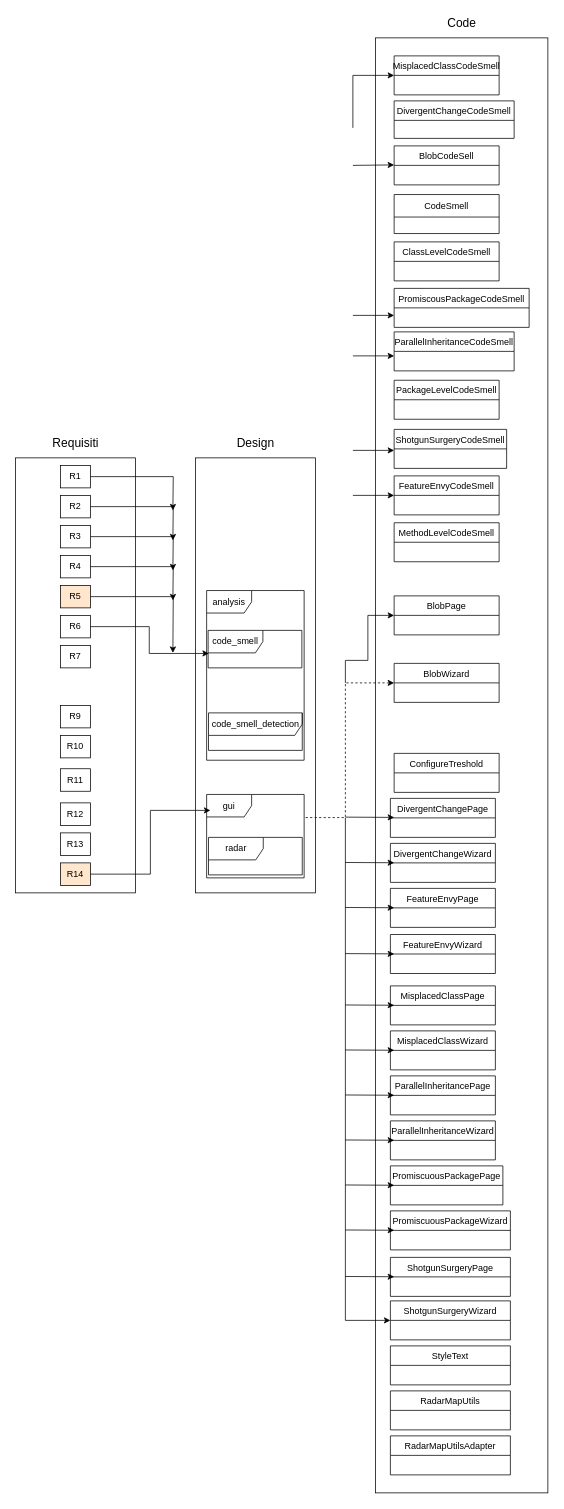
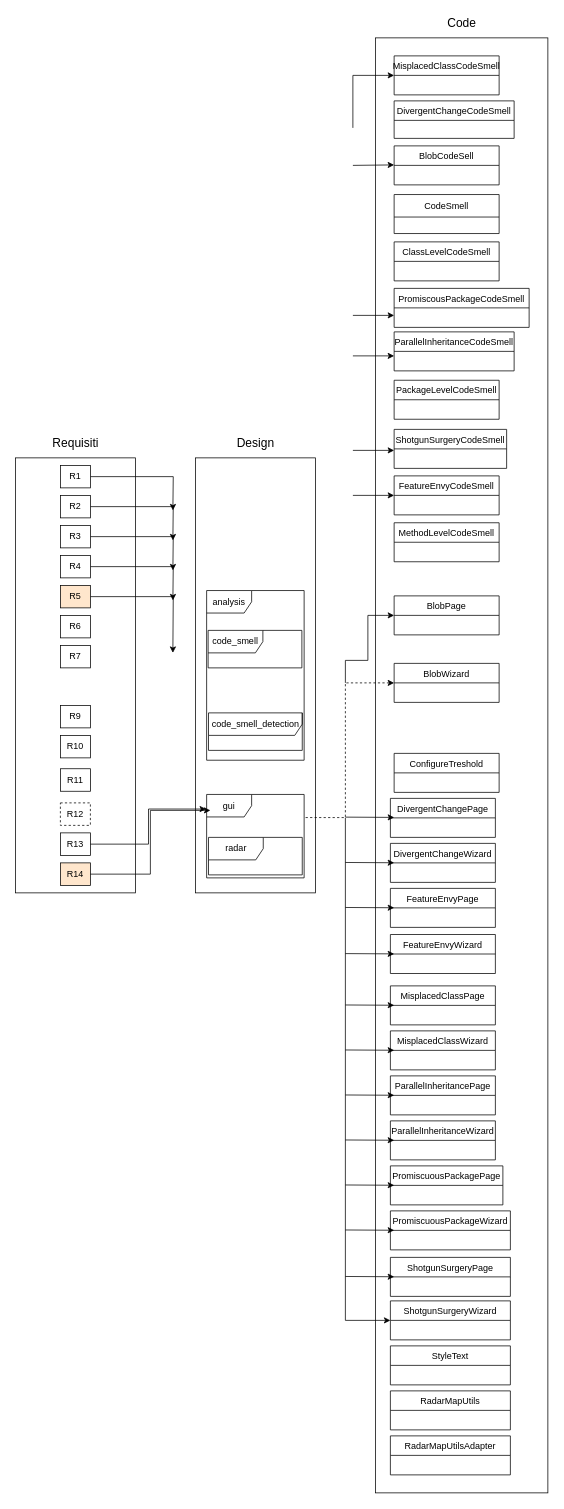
(149, 638) -> none
(75, 814) -> (75, 814)
none -> (136, 844)
